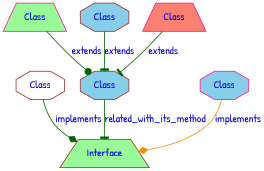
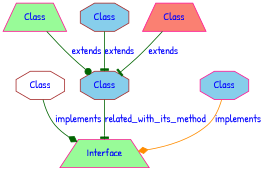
(105, 154) -> (105, 154)
